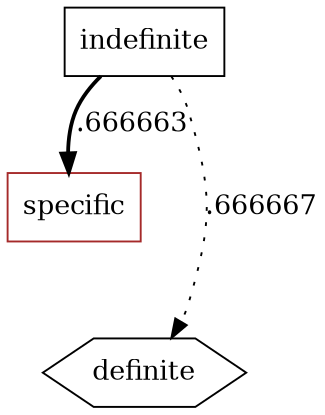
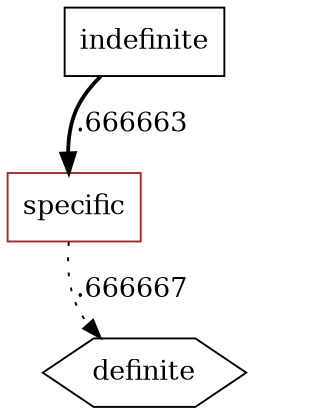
(206, 197) -> (70, 285)
